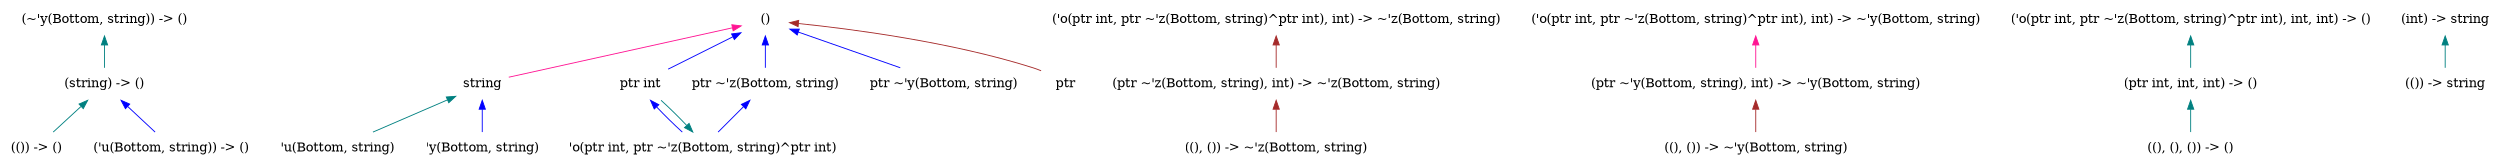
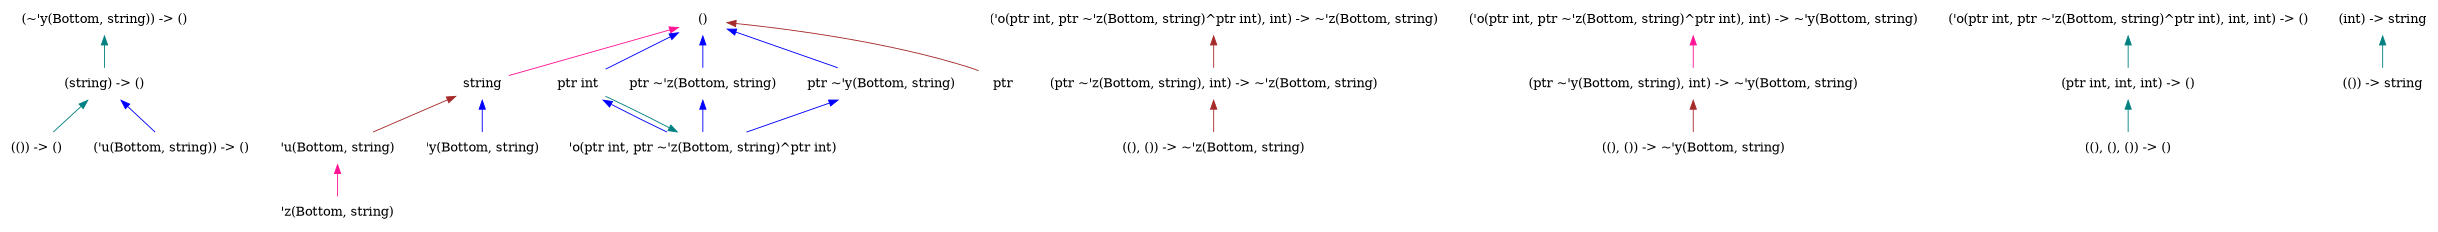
(410, 116) -> (410, 116)
none -> (788, 118)
none -> (338, 213)
